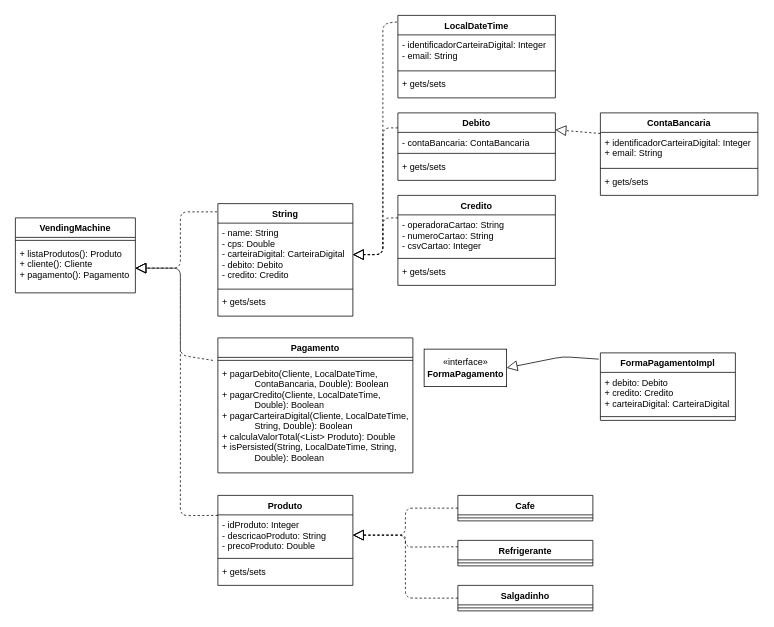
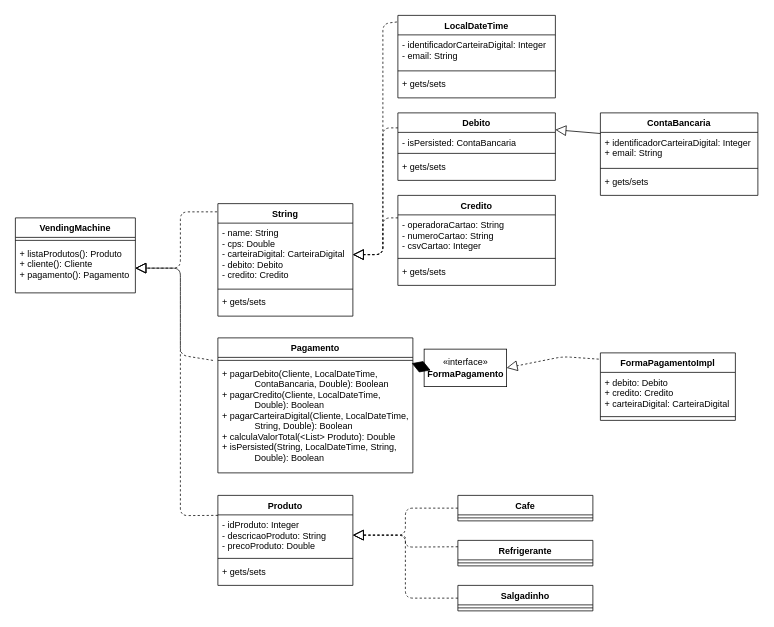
(583, 132) -> (583, 132)
(472, 143) -> (466, 143)
(555, 358) -> (555, 358)
none -> (427, 369)
